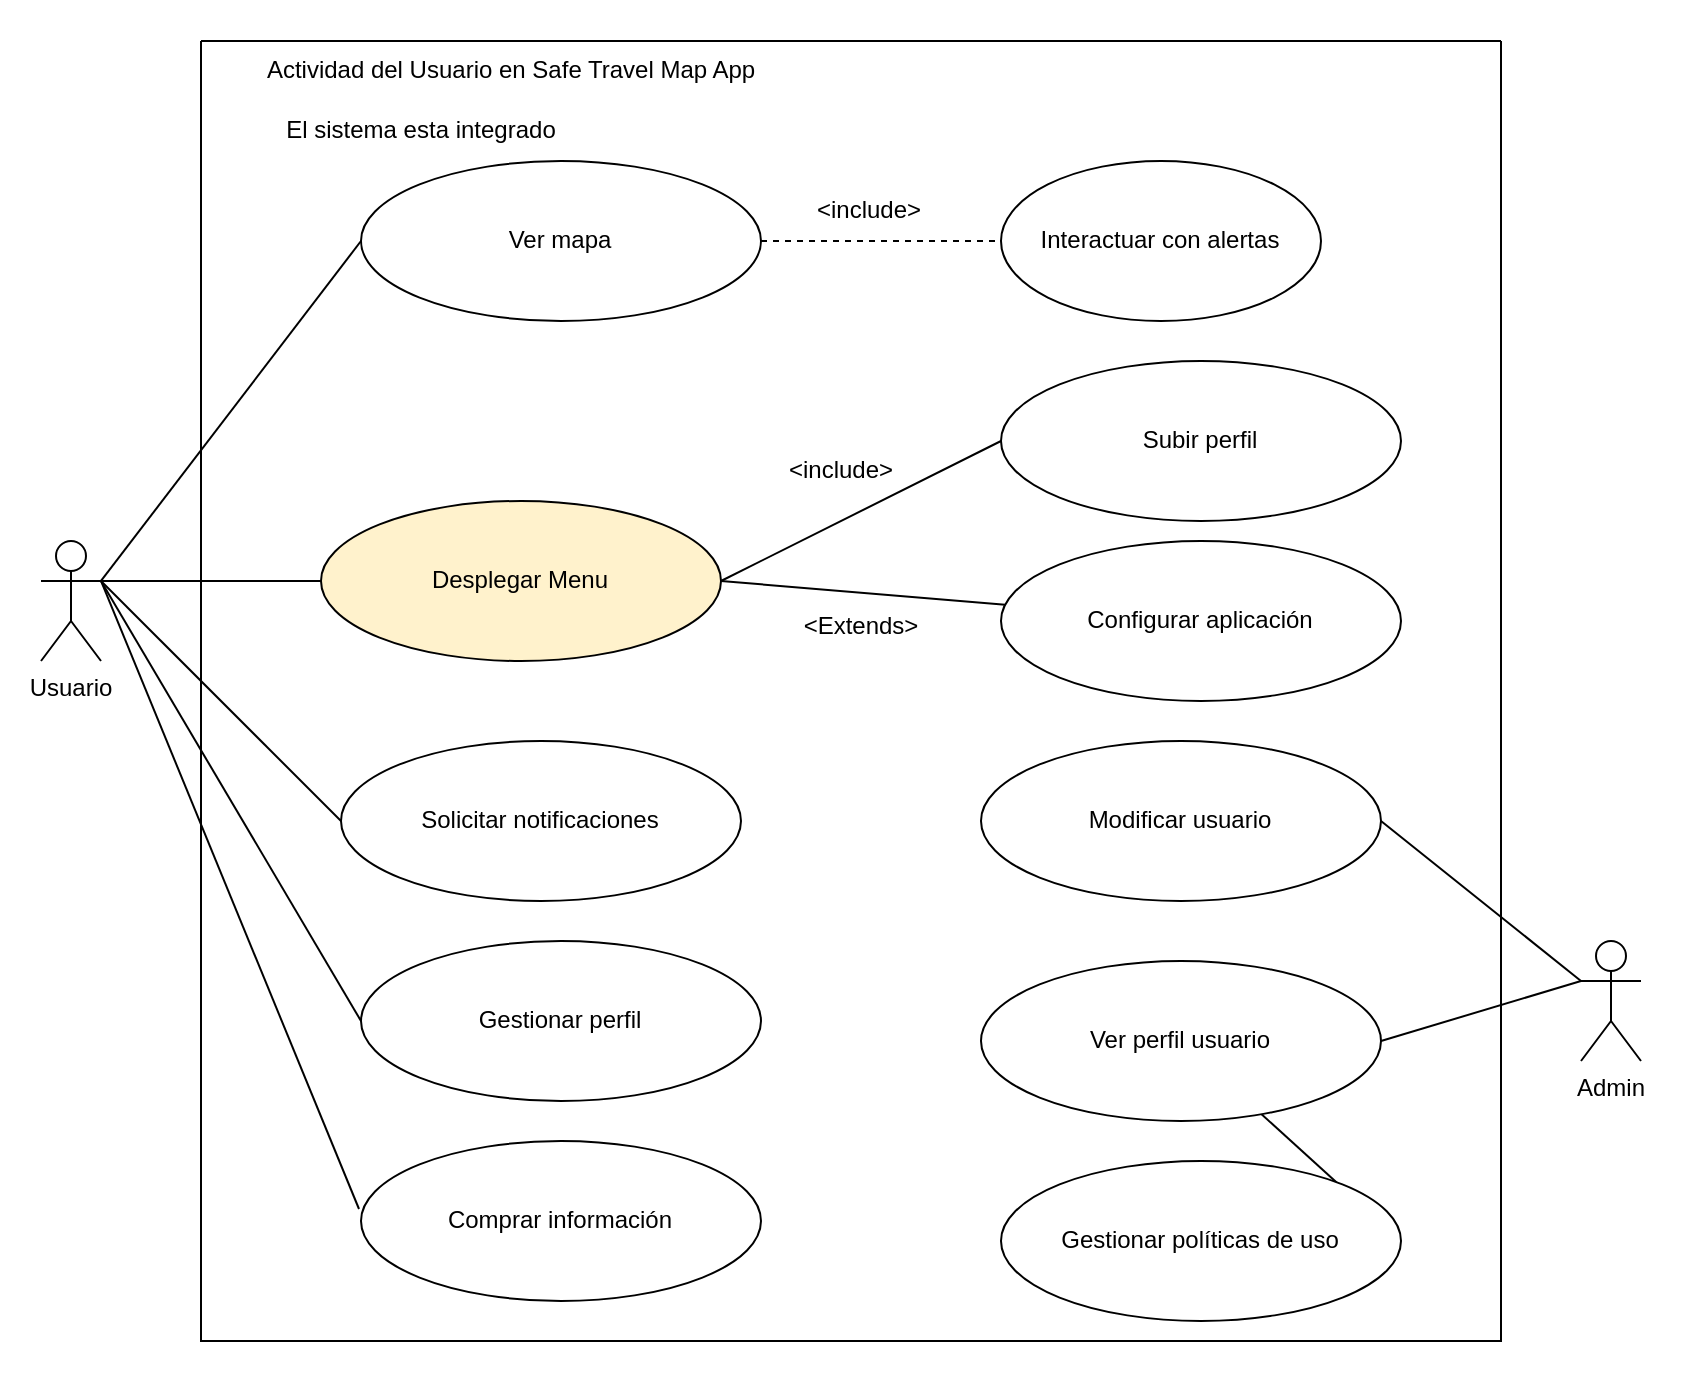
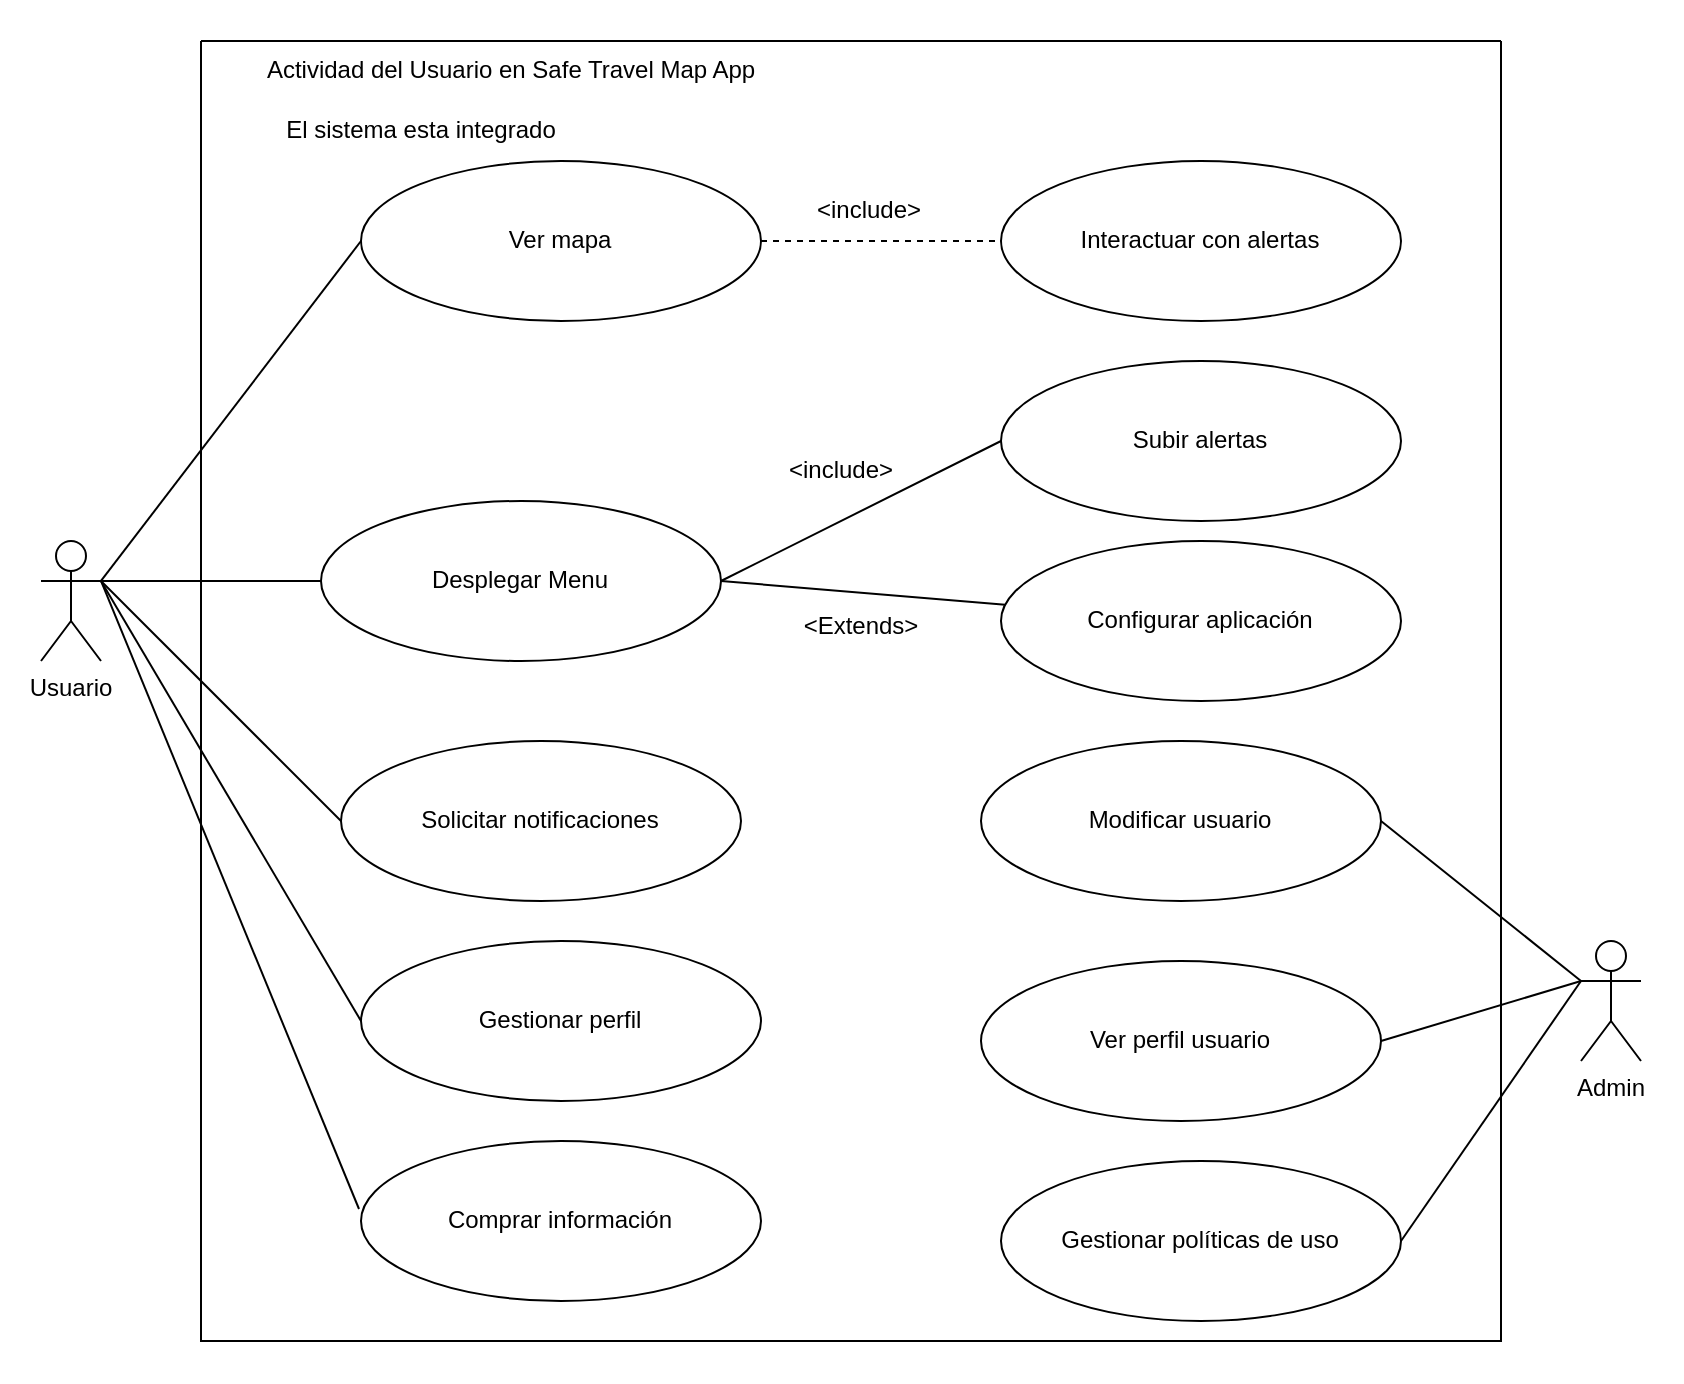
(1161, 241) -> (1201, 241)
(1201, 441) -> (1201, 441)
(521, 581) -> (521, 581)
(1299, 1149) -> (1449, 1172)
